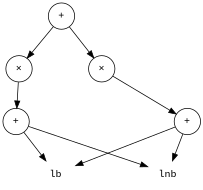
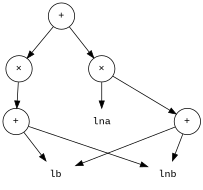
none -> (102, 122)
